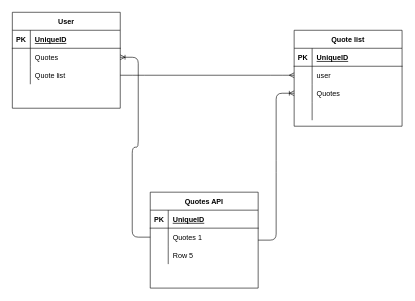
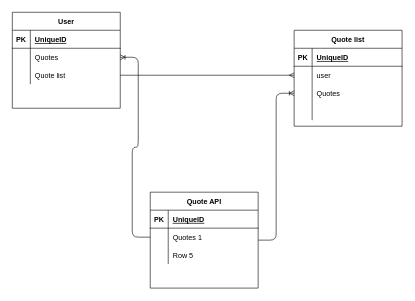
(204, 202) -> (204, 202)
